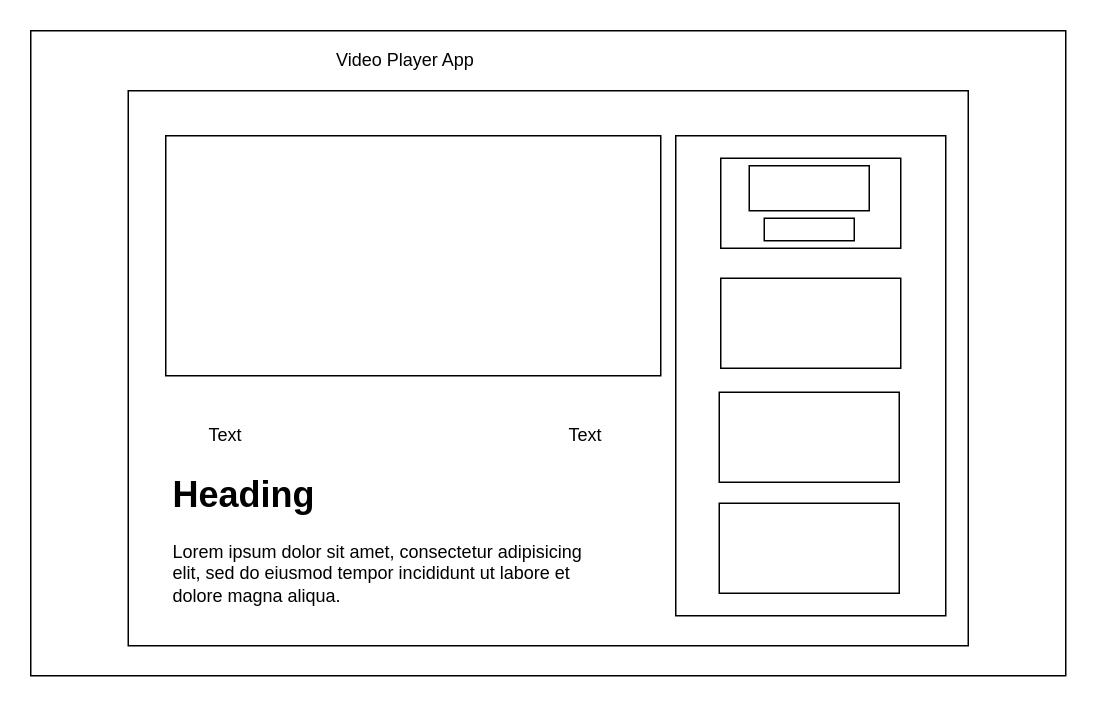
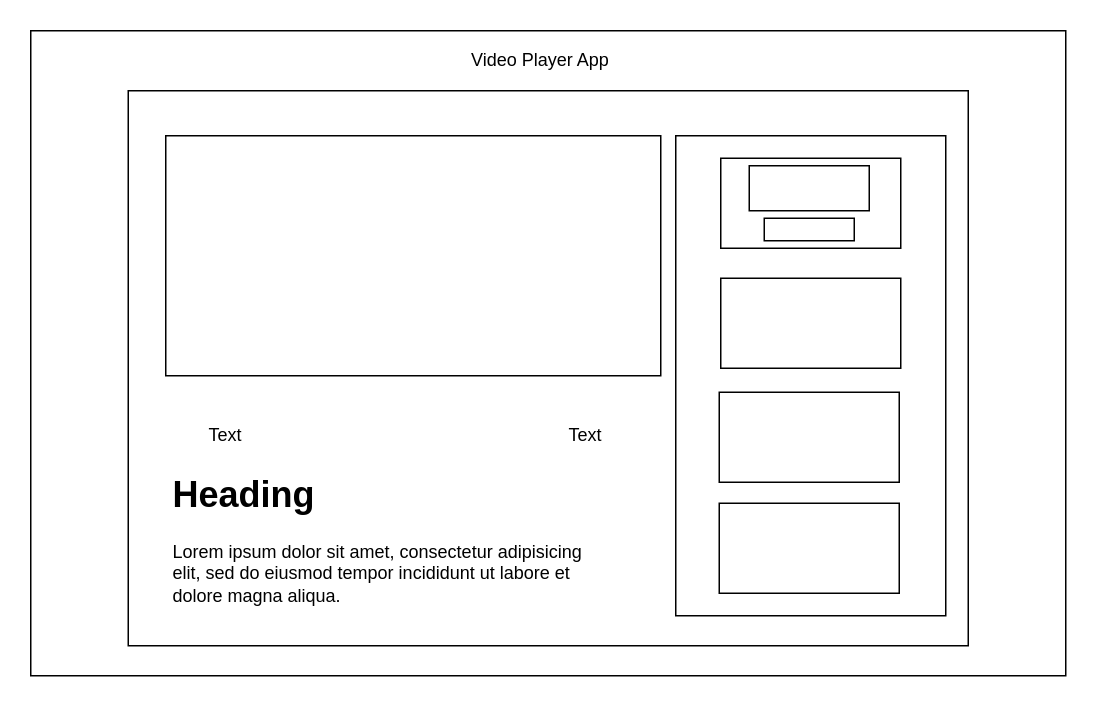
(406, 61) -> (541, 61)
